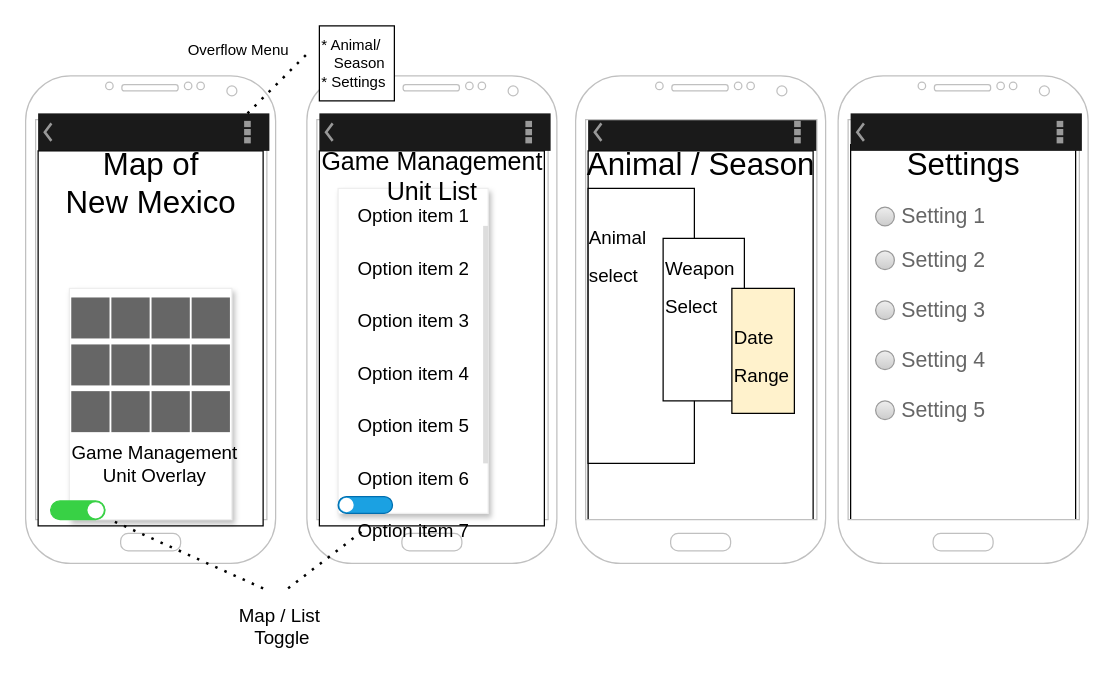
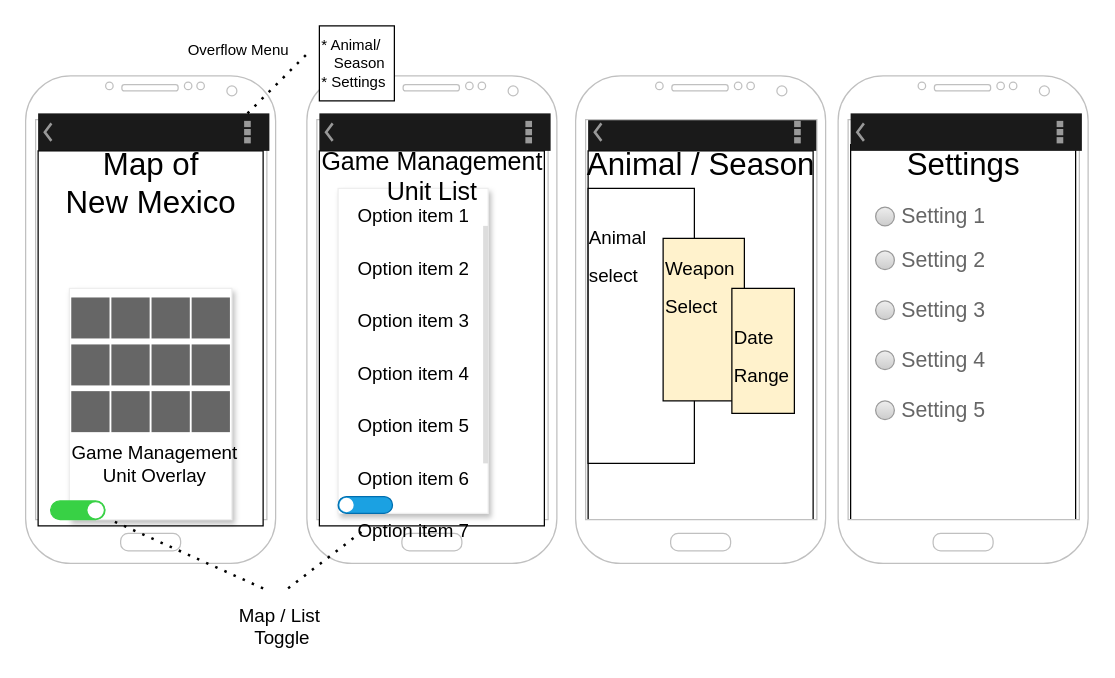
(704, 319) -> (704, 319)
